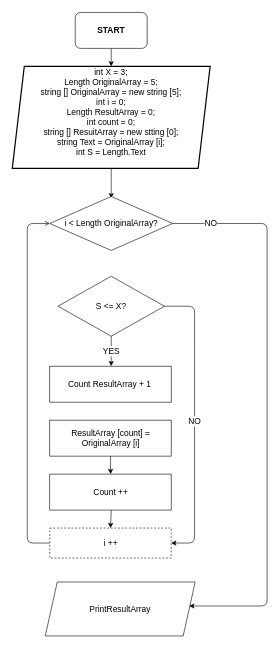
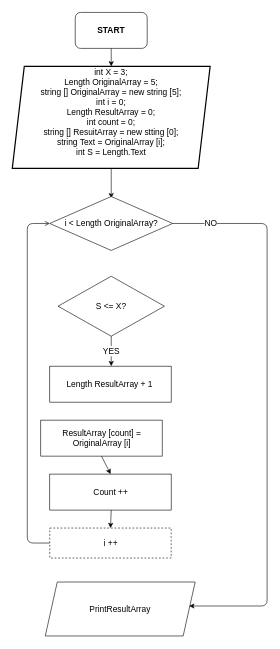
(111, 384) -> (111, 384)
(195, 424) -> none
(111, 438) -> (102, 438)
